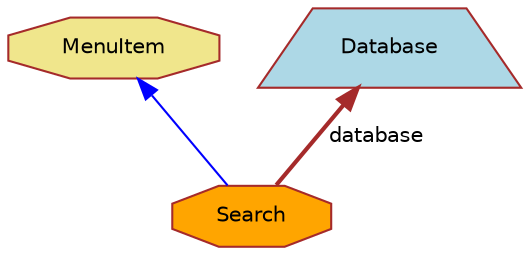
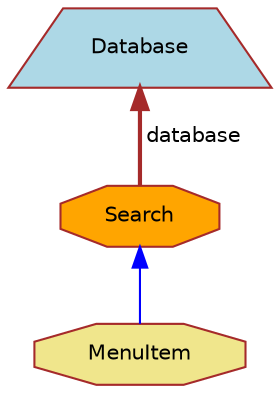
(190, 140) -> (140, 296)
